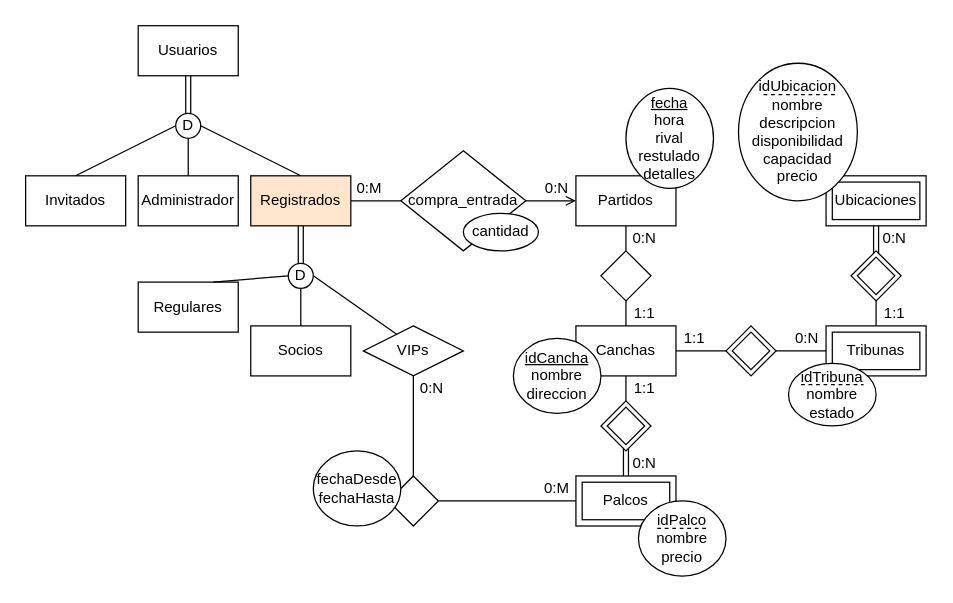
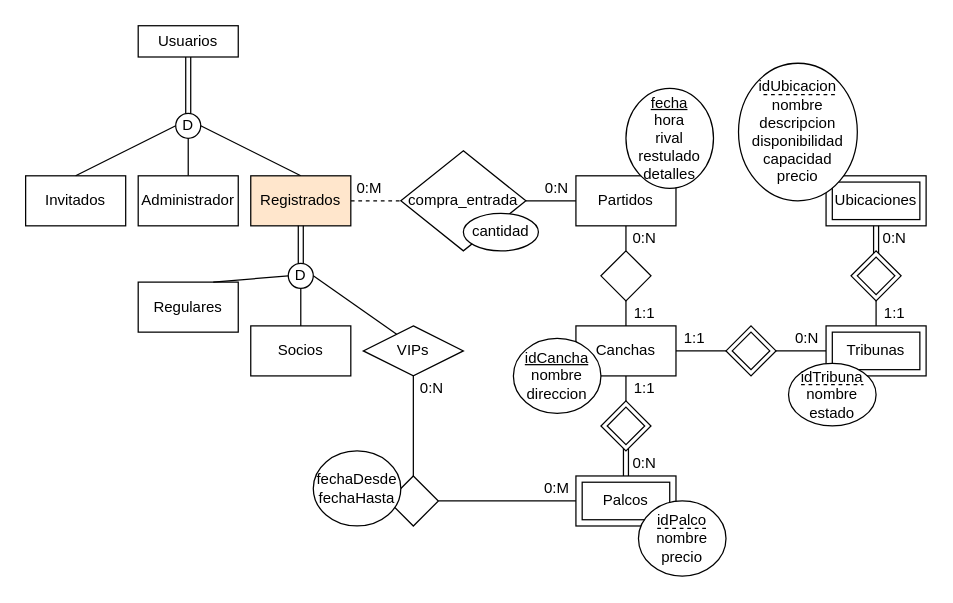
(188, 51) -> (188, 41)
(375, 201) -> (375, 201)
(569, 201) -> (570, 201)
